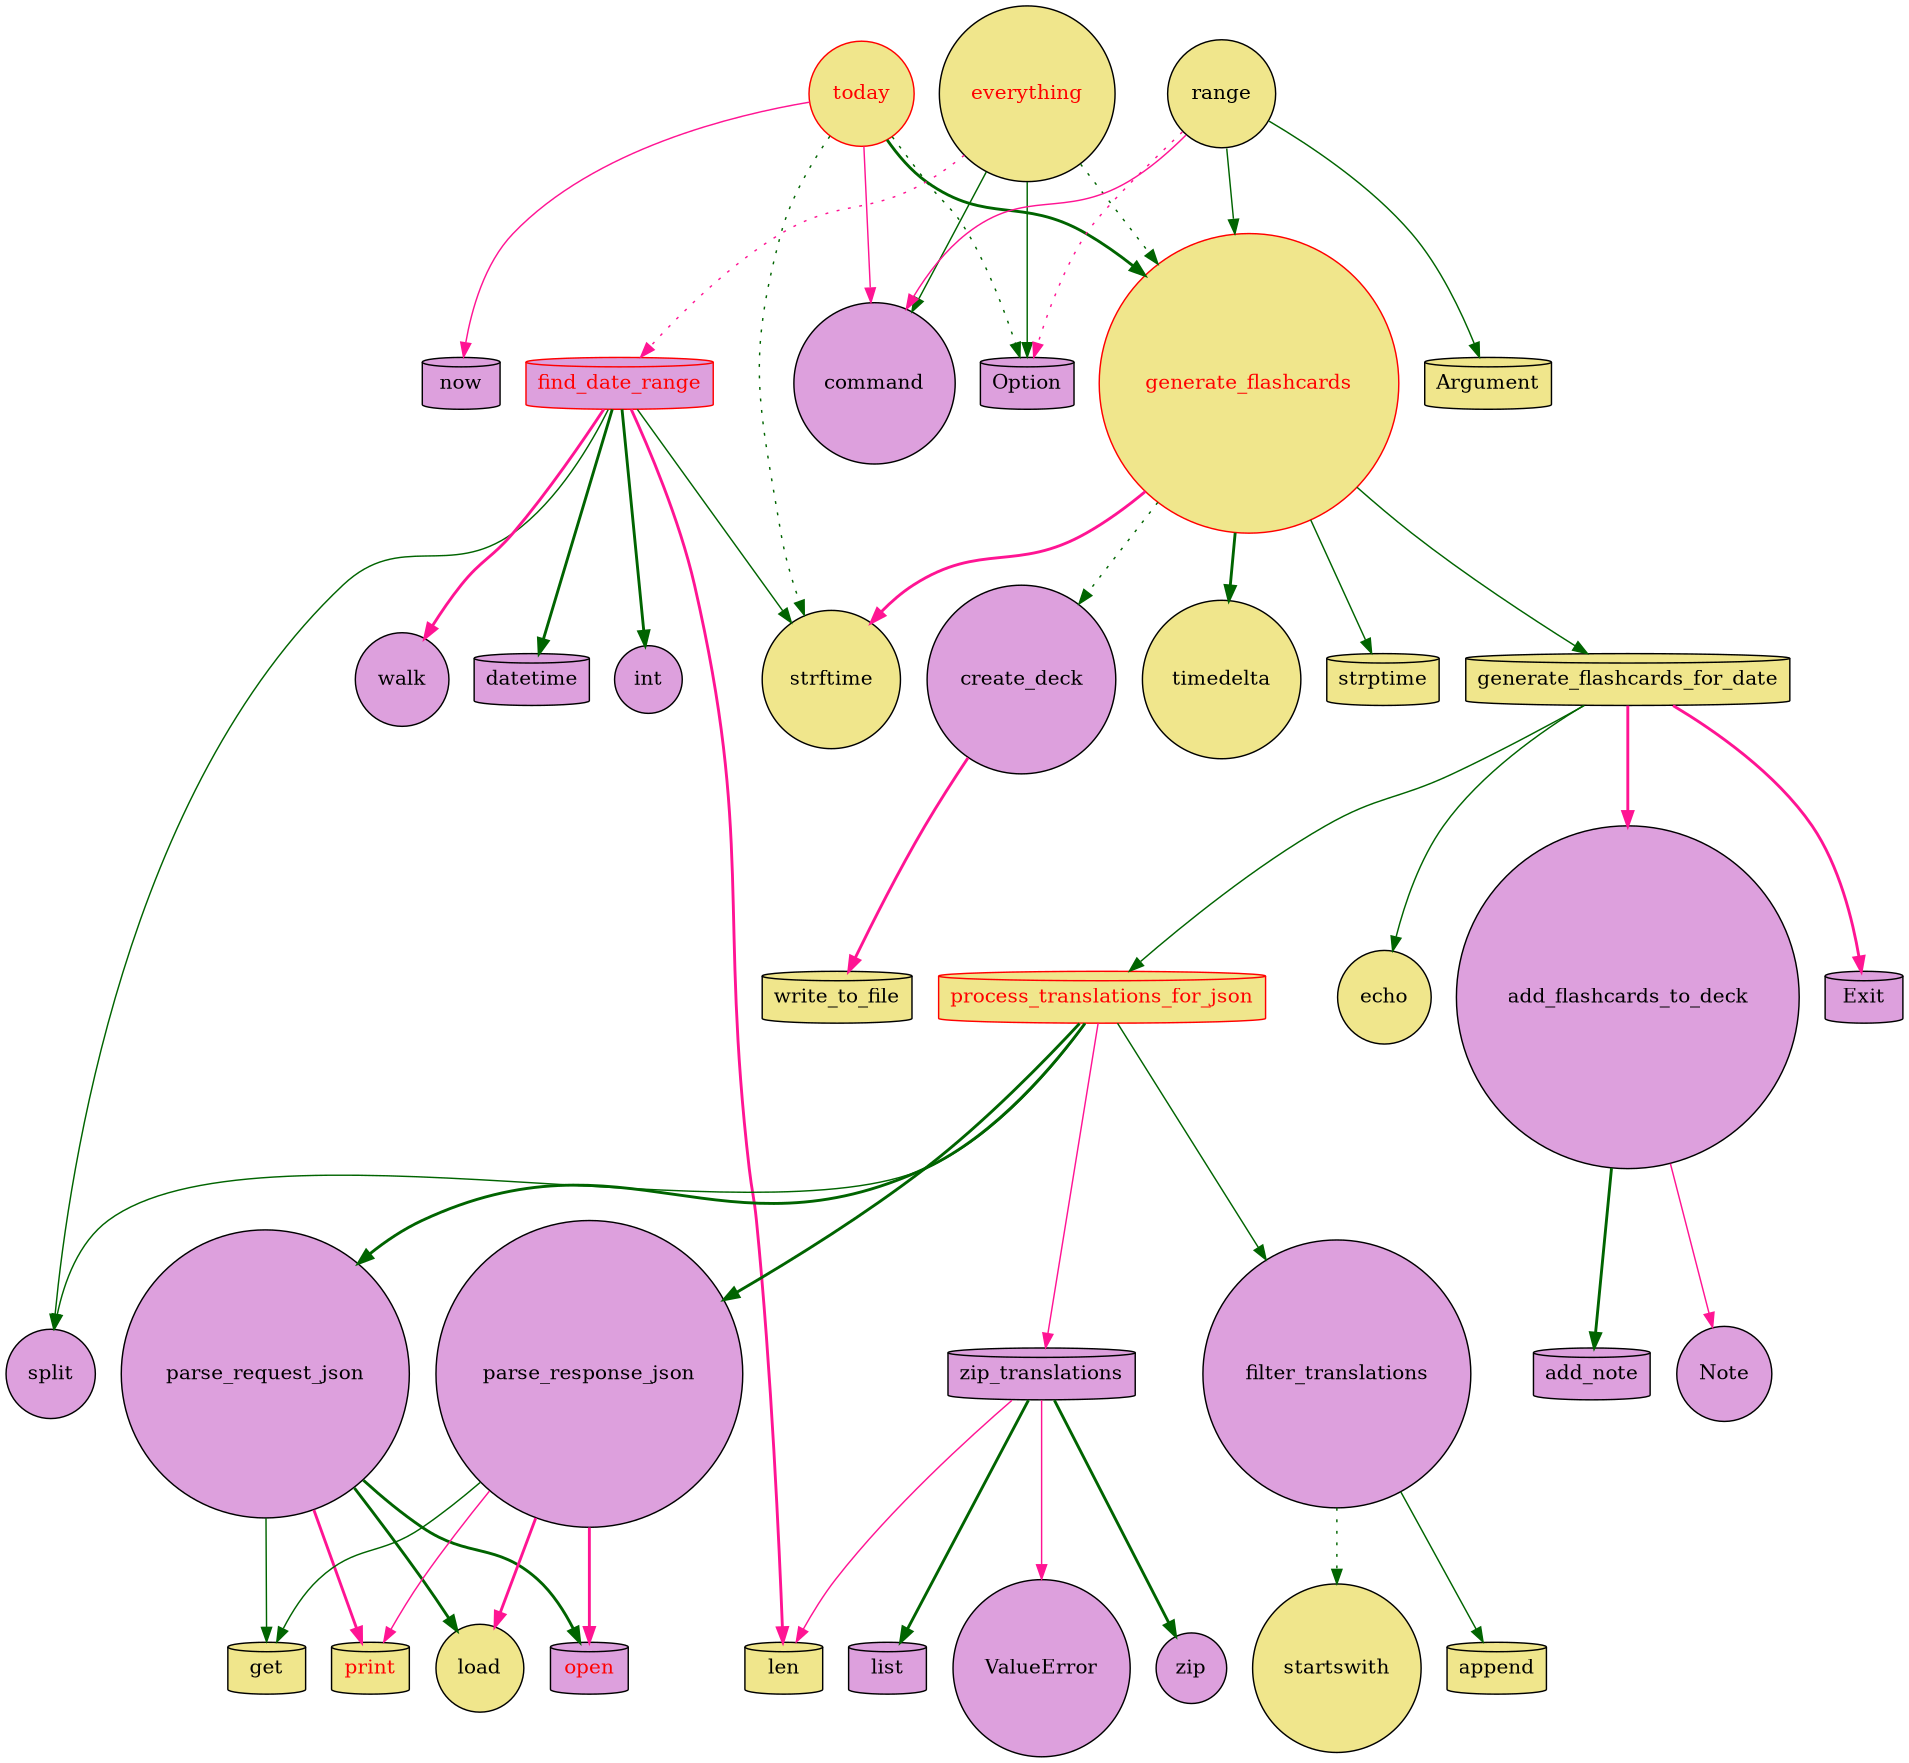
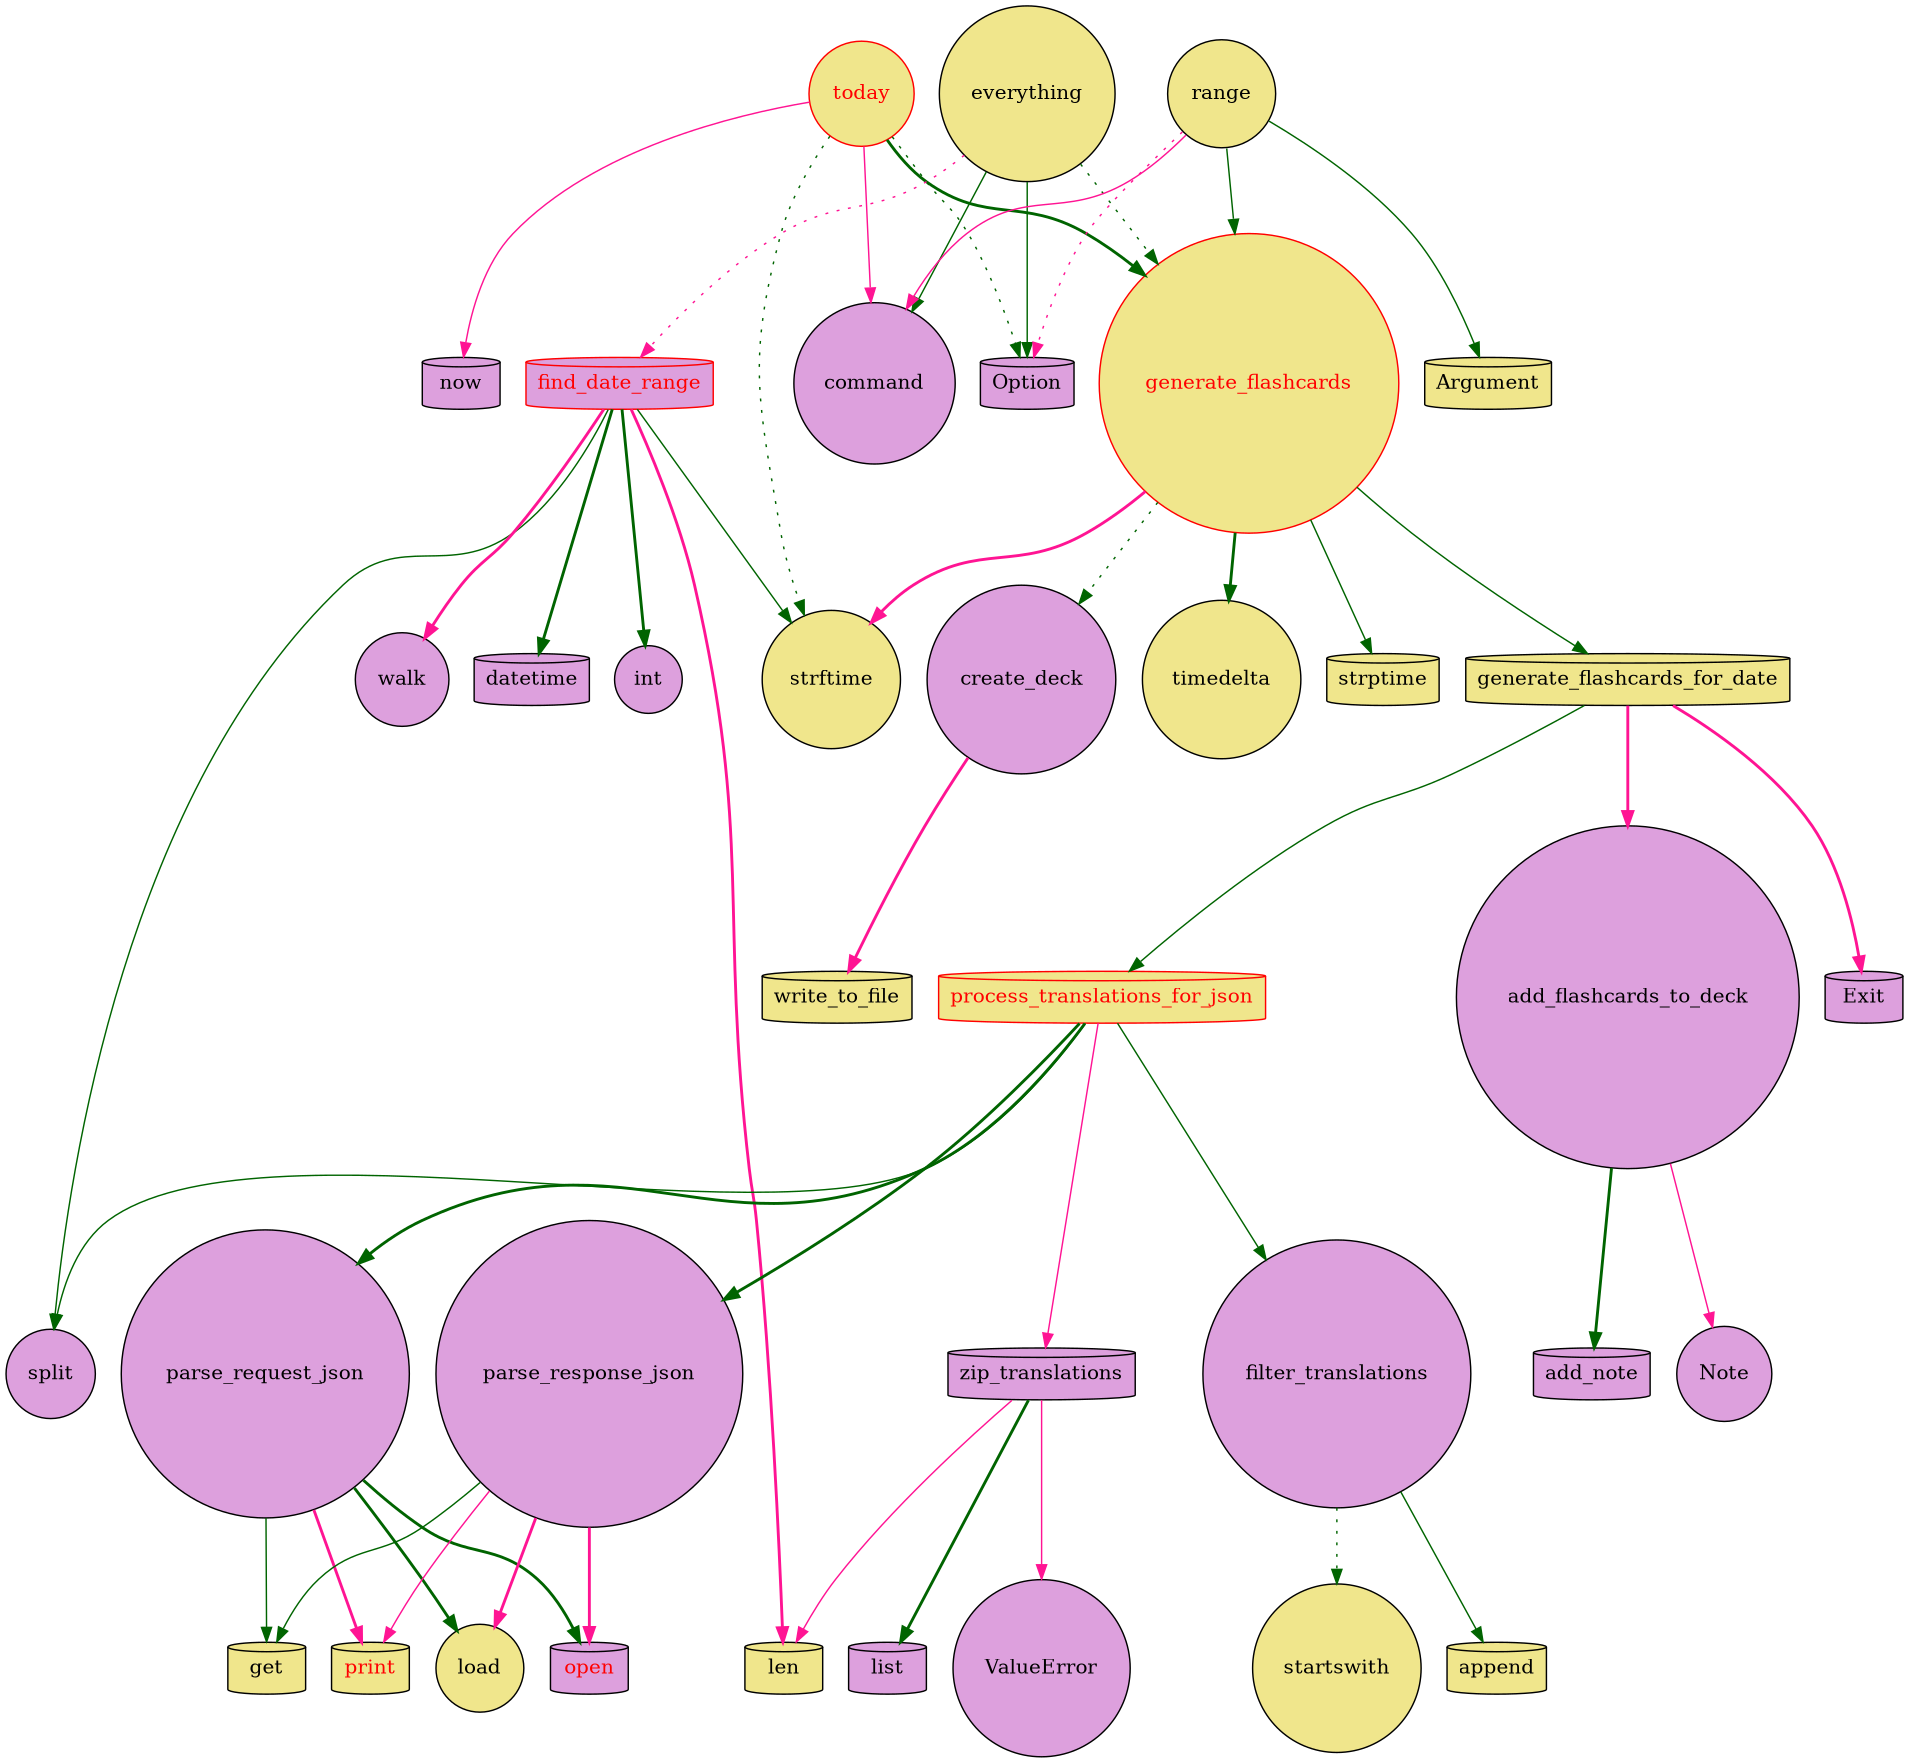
(1027, 94) -> (1027, 94)
(1384, 997) -> none
(1191, 1668) -> none
